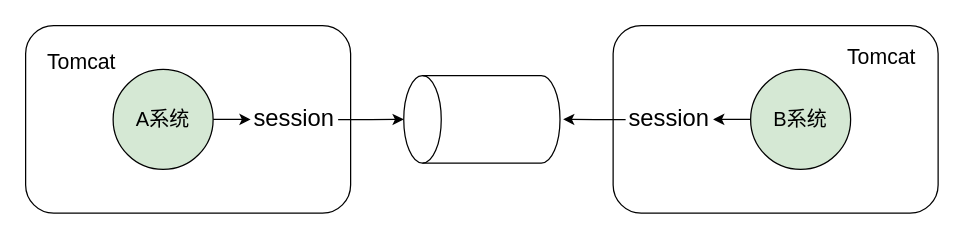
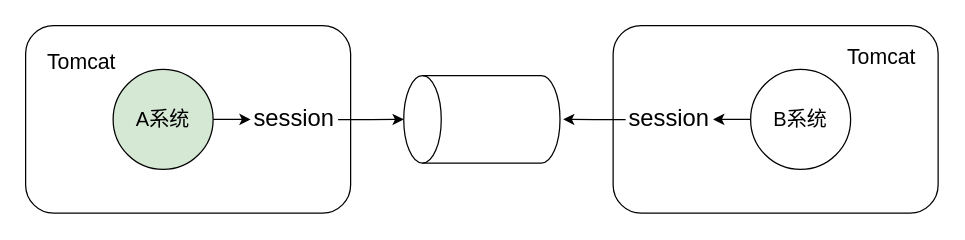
(801, 119) -> (801, 119)
